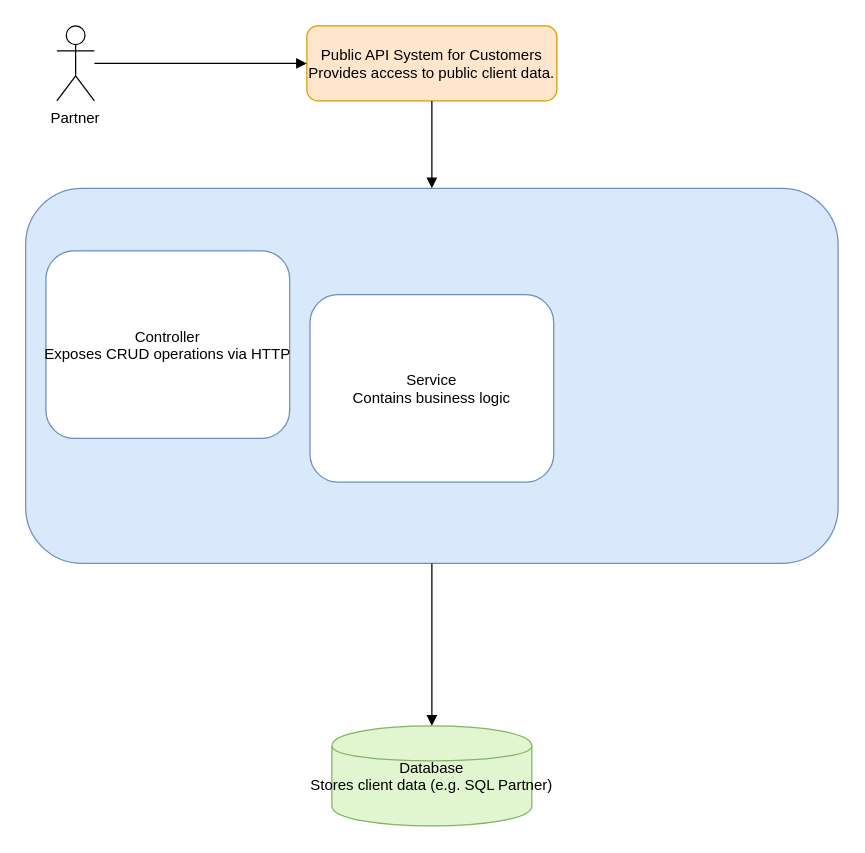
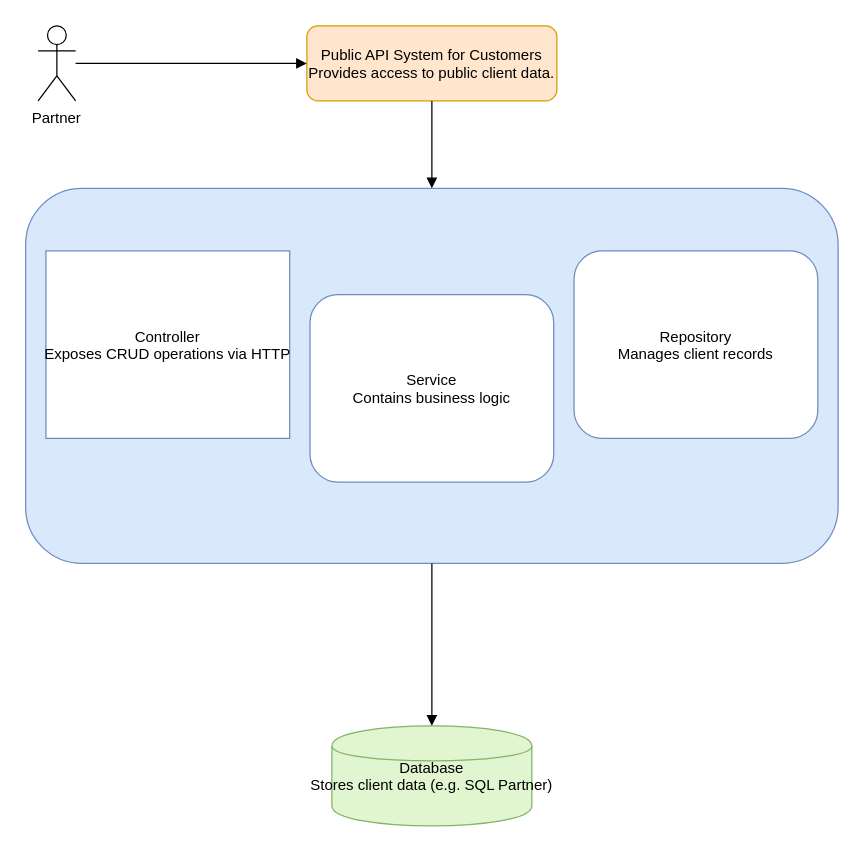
(76, 63) -> (57, 63)
(168, 344) -> (168, 344)
none -> (696, 344)
